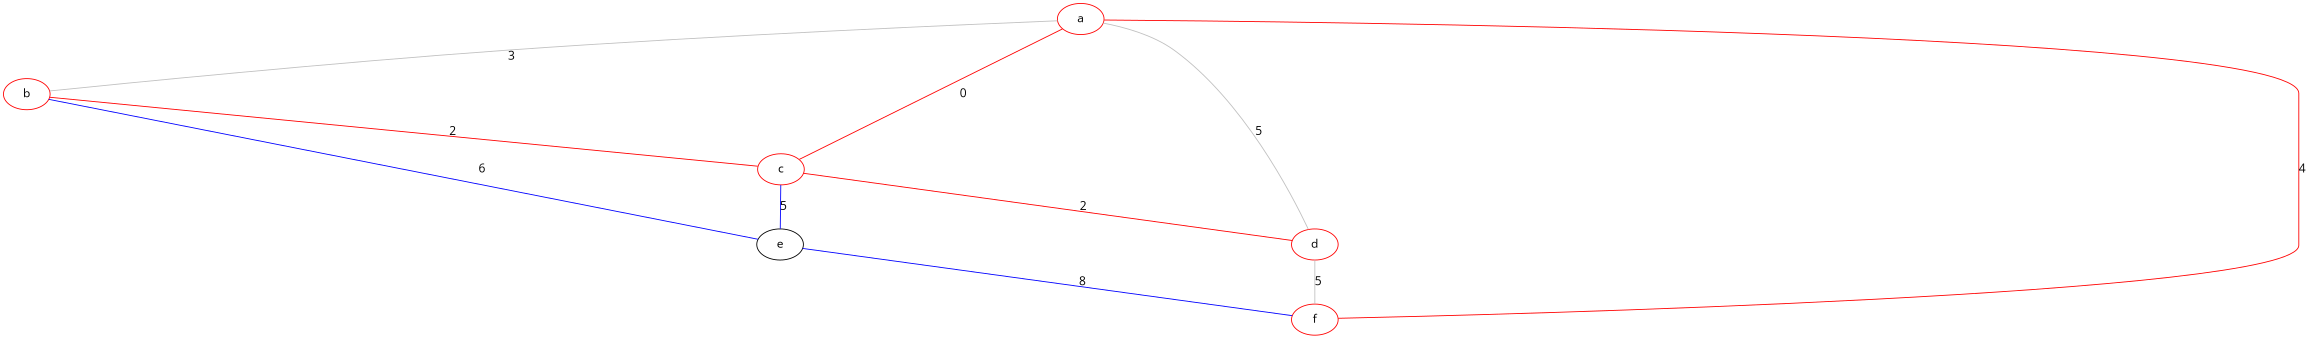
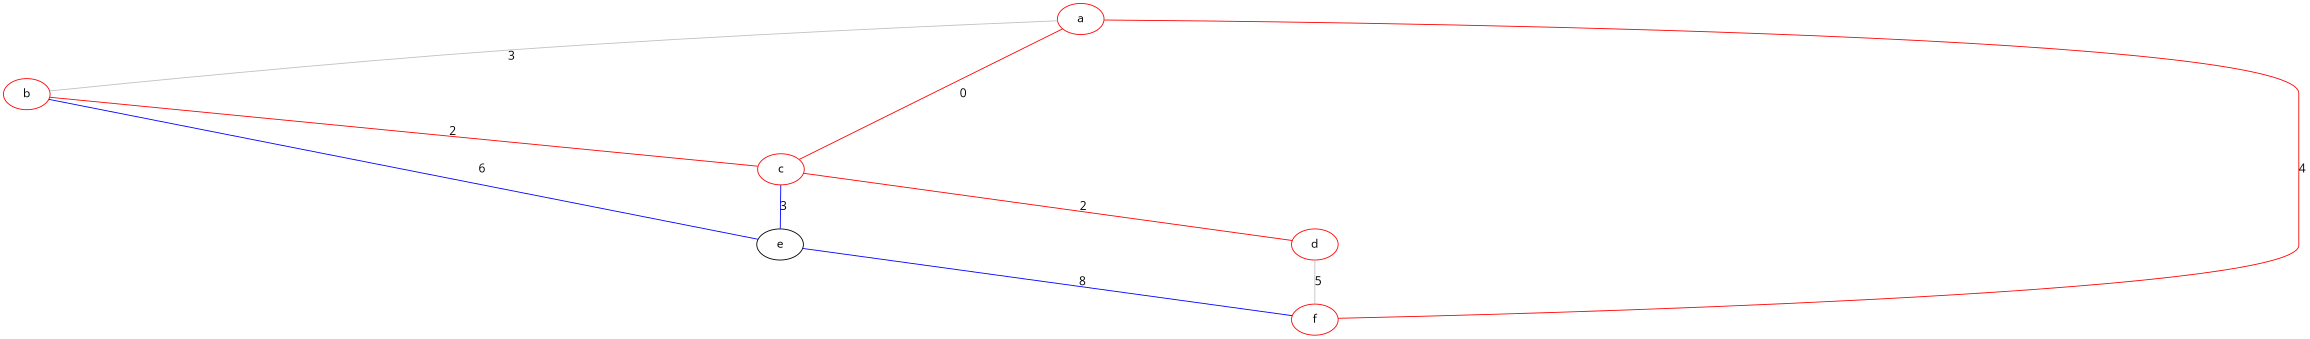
(1228, 102) -> none
(784, 207) -> (784, 207)
